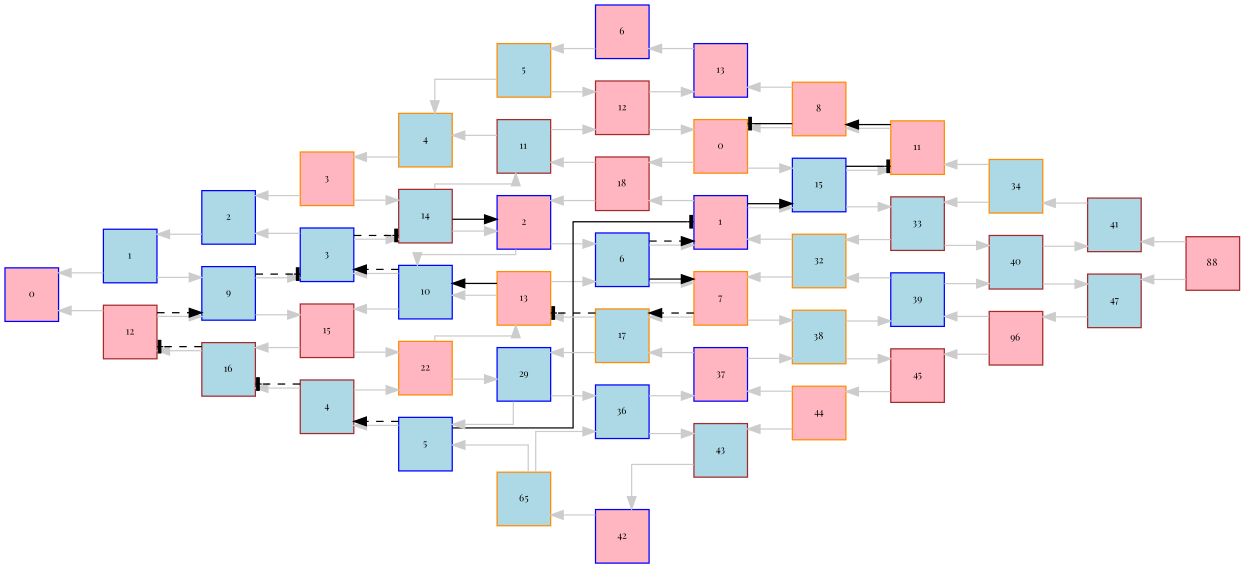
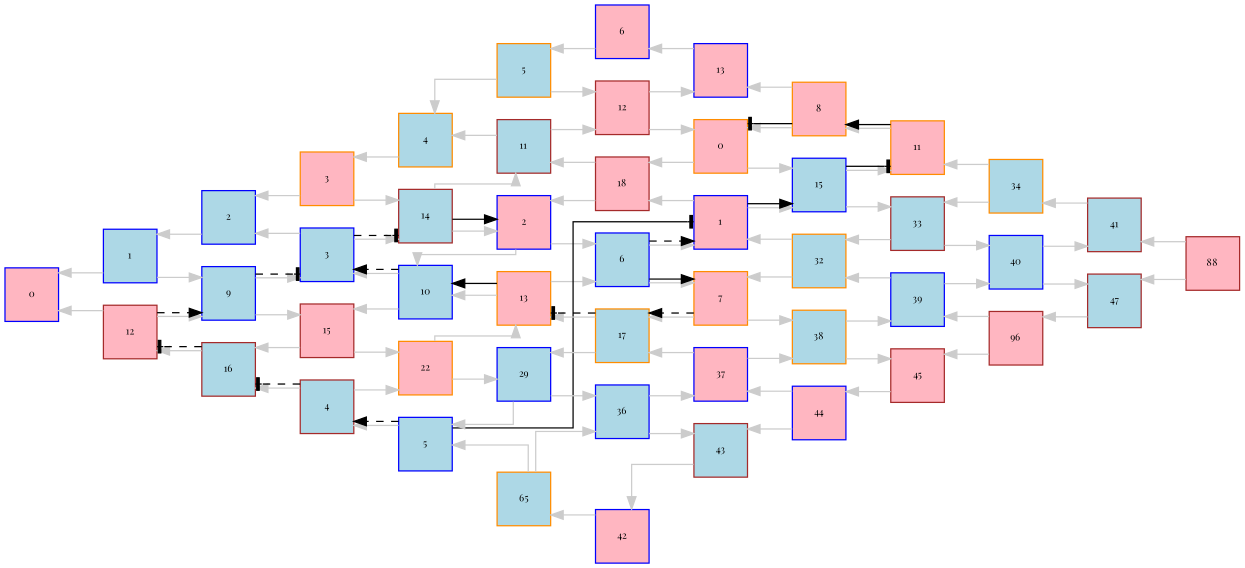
(1016, 262) -> (1016, 262)
(819, 413) -> (819, 413)
